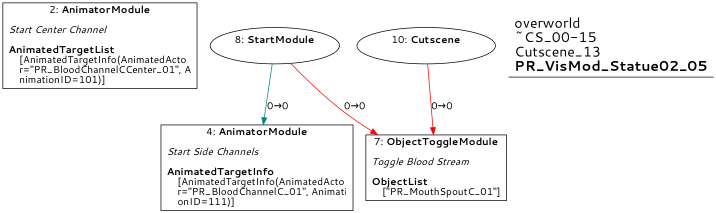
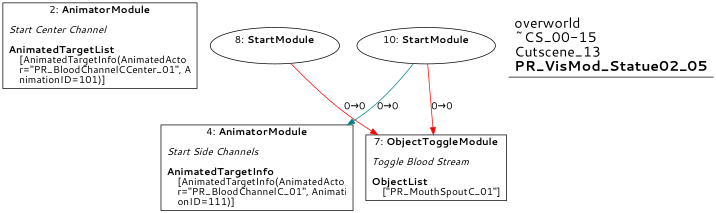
(435, 40) -> (435, 40)
(268, 91) -> (386, 95)
